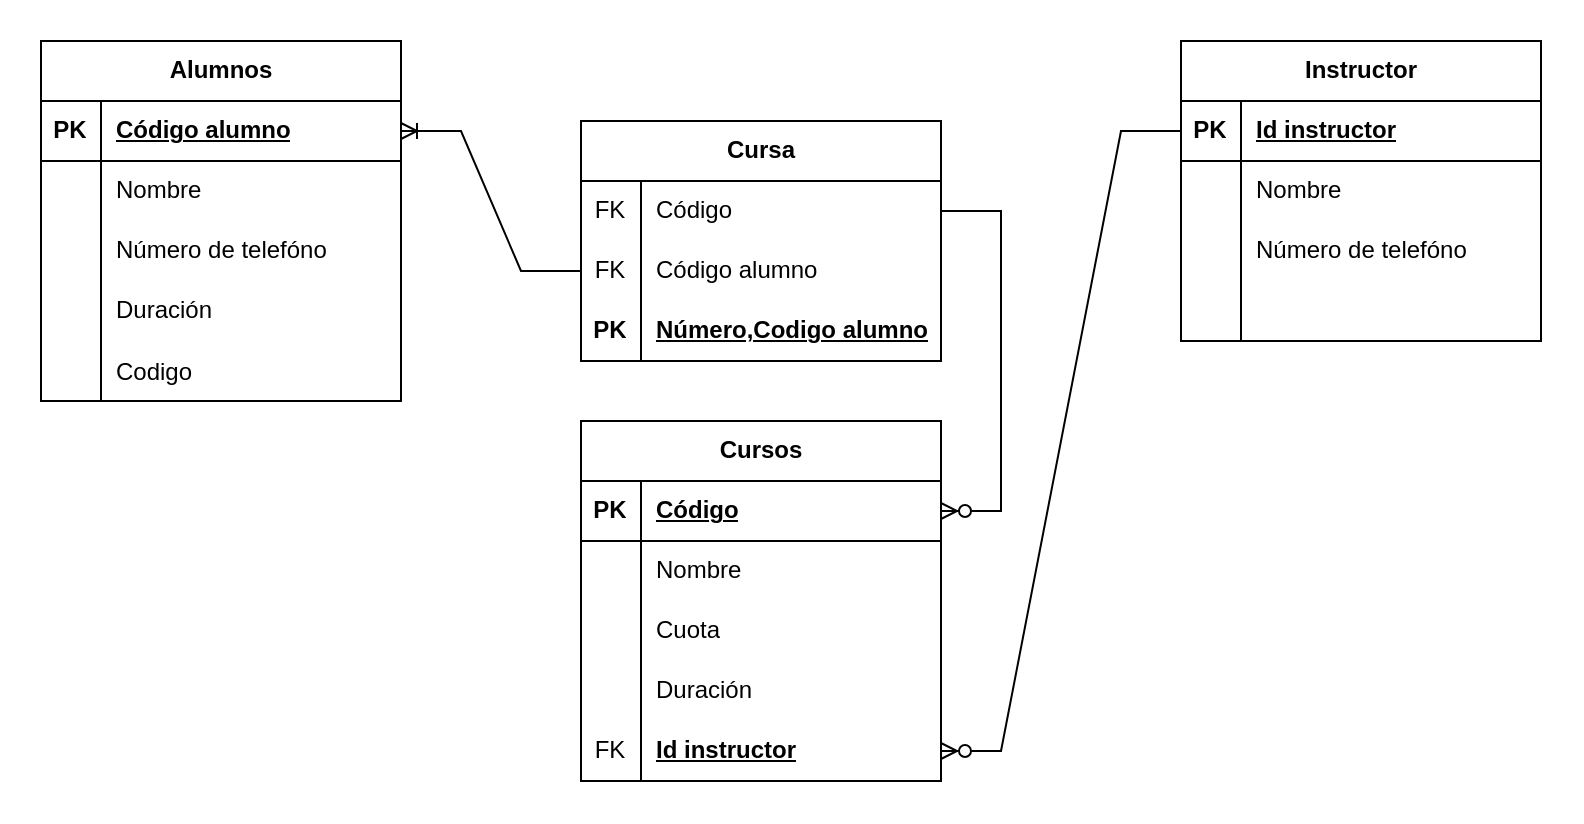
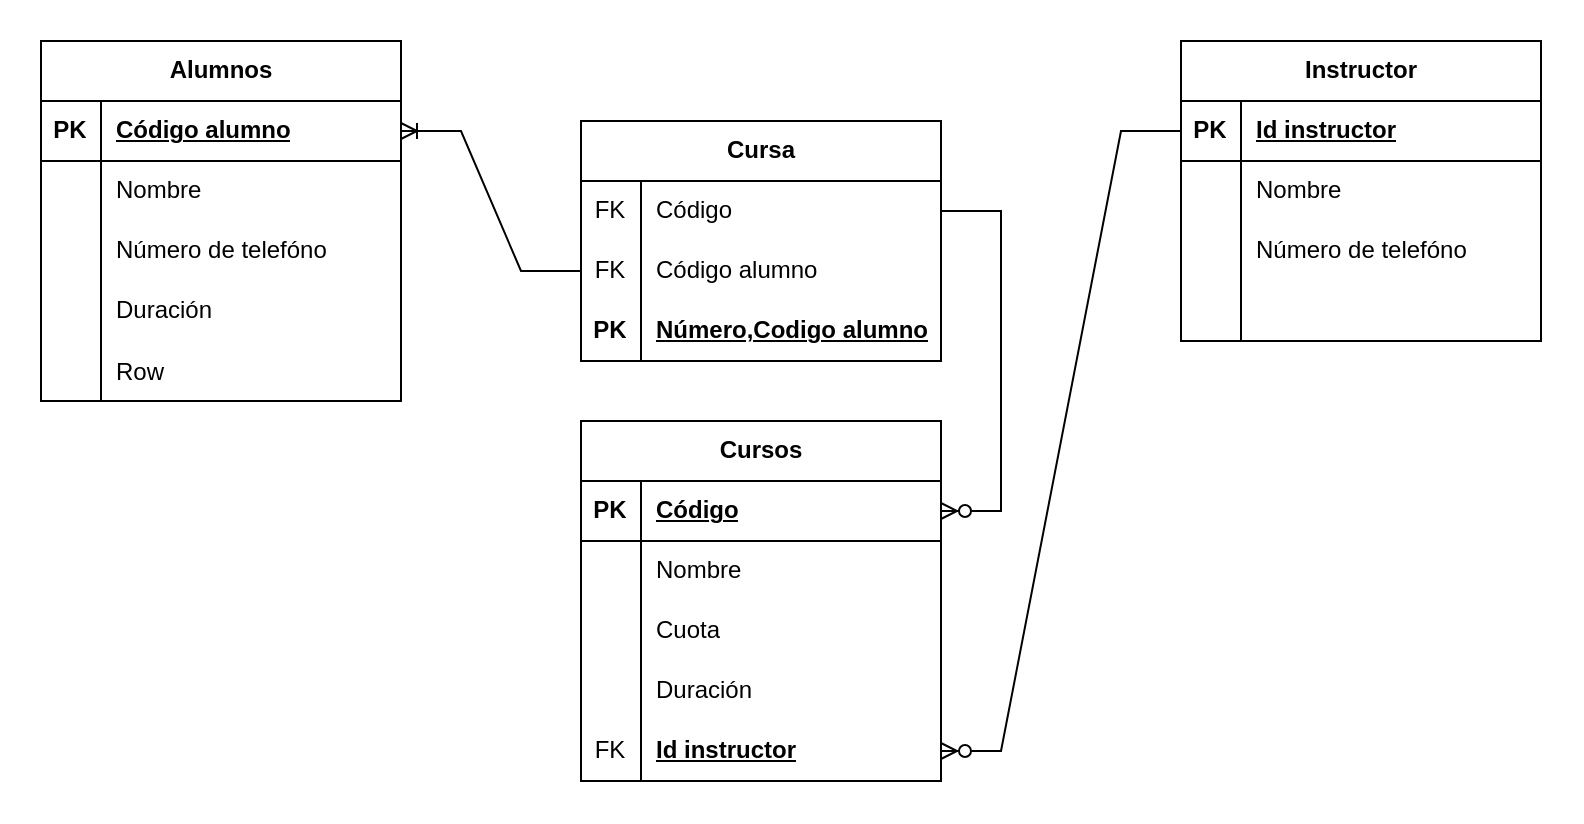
(153, 372) -> (136, 372)
